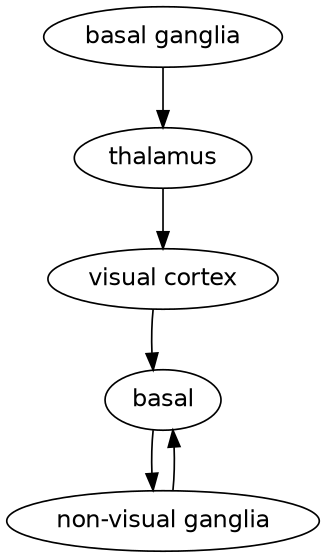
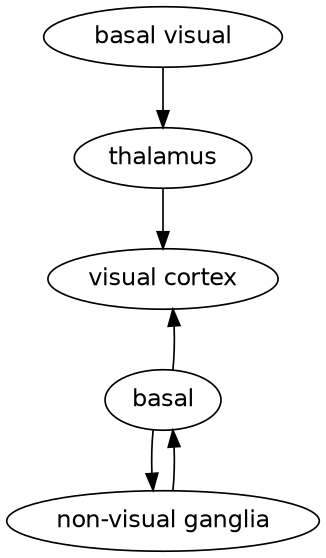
(163, 37) -> (163, 37)
(152, 331) -> (174, 348)
